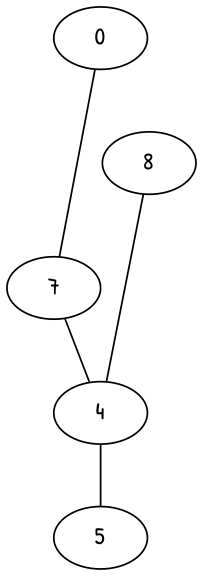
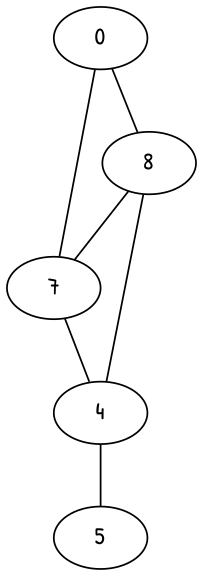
none -> (125, 101)
none -> (101, 226)
